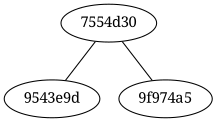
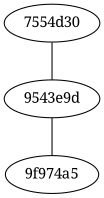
(137, 61) -> (52, 137)
